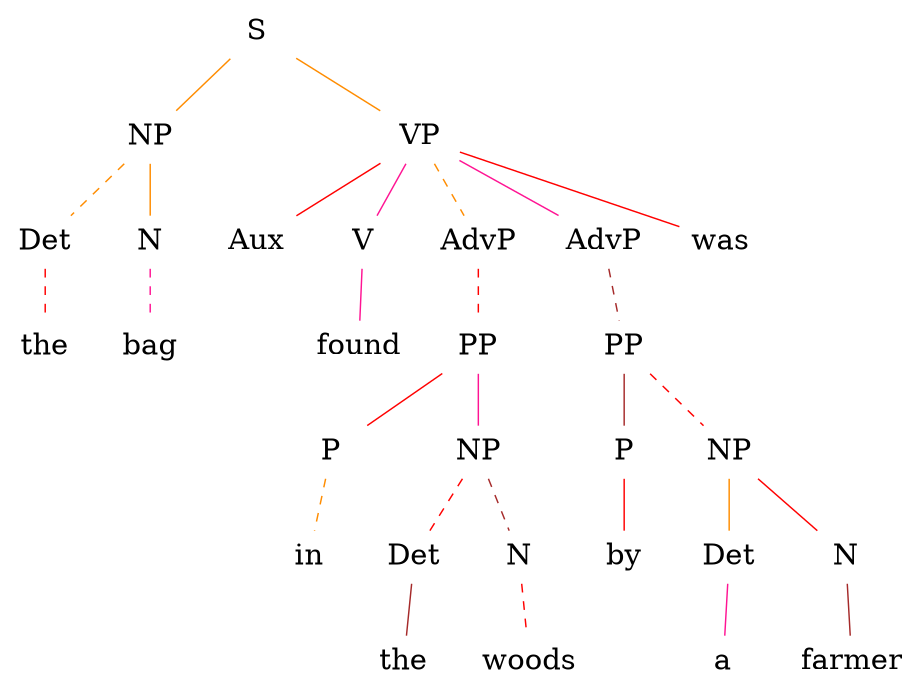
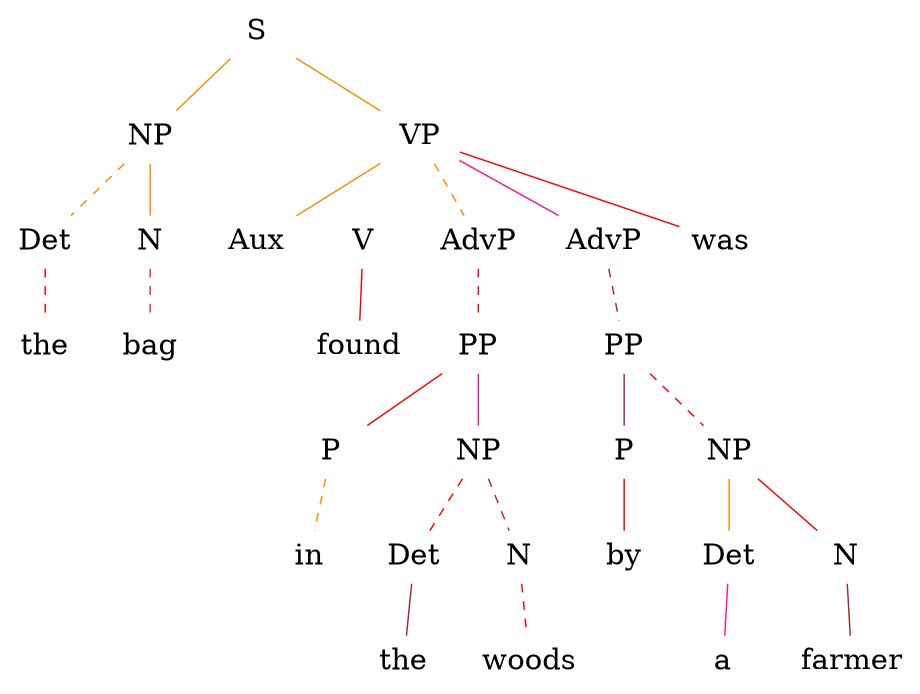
(338, 190) -> (338, 190)
(391, 190) -> none
(361, 295) -> (361, 295)
